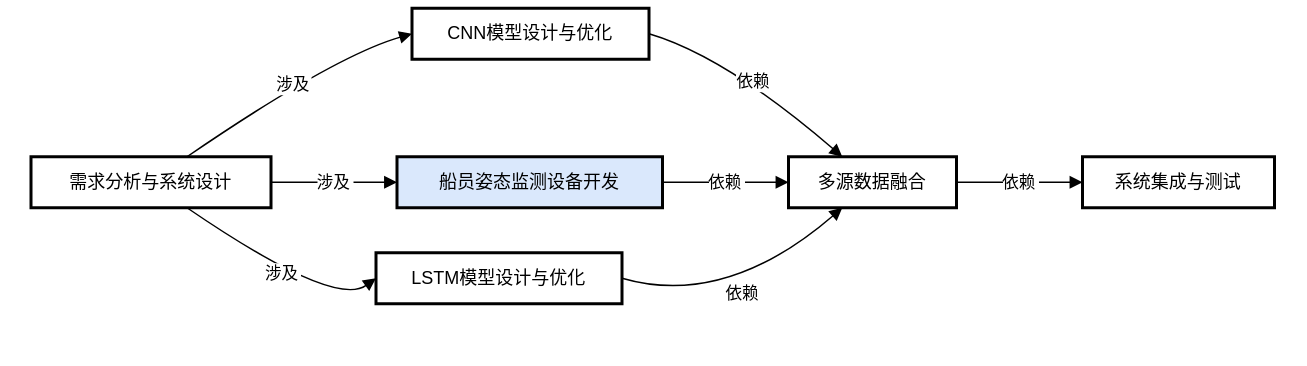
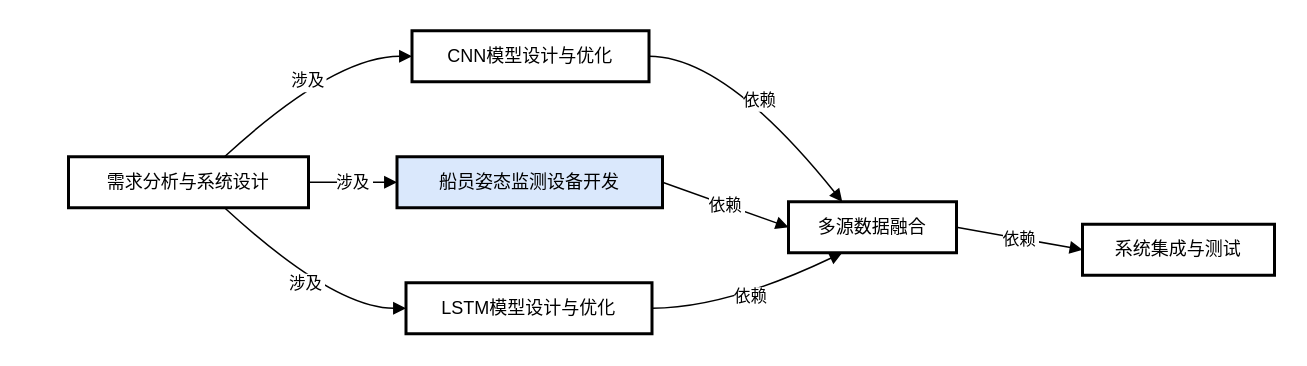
(530, 34) -> (530, 56)
(151, 182) -> (188, 182)
(872, 182) -> (872, 227)
(1178, 182) -> (1178, 250)
(499, 278) -> (529, 308)
